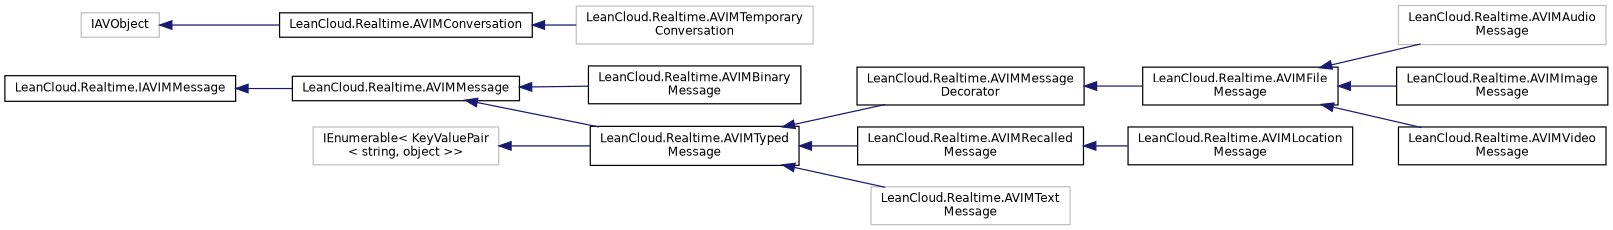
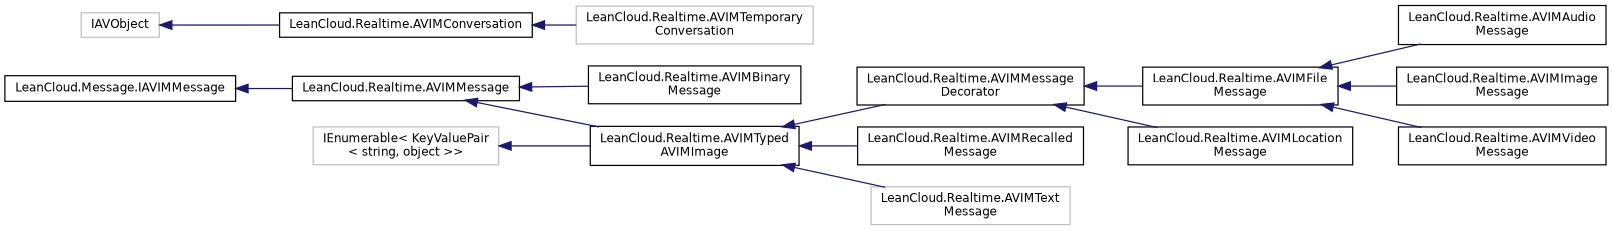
(1502, 25) -> (1502, 25)
(120, 89) -> (120, 89)
(695, 146) -> (695, 146)
(1112, 146) -> (1112, 117)
